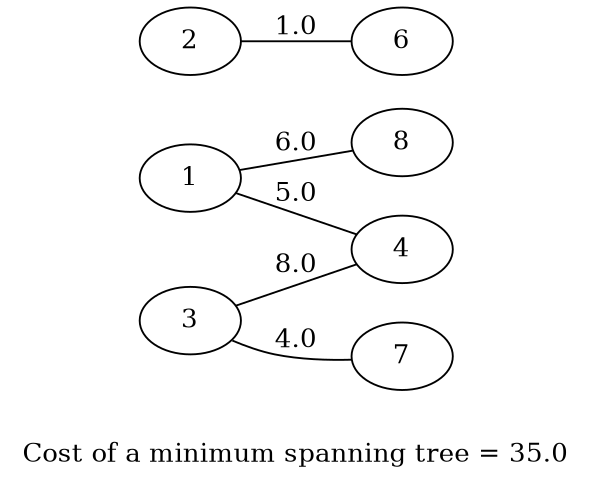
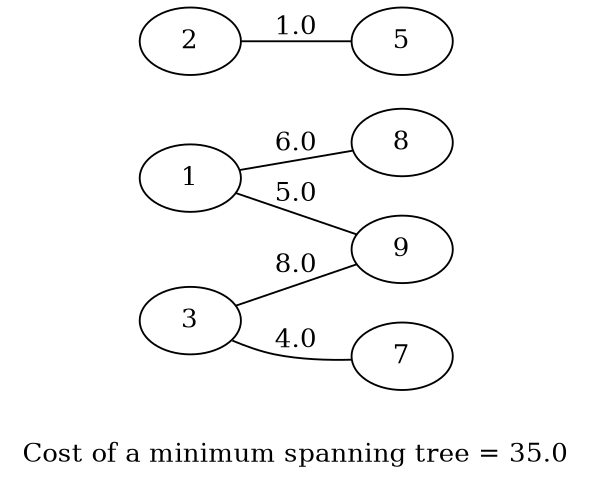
(402, 41) -> (402, 41)
(402, 249) -> (402, 249)
